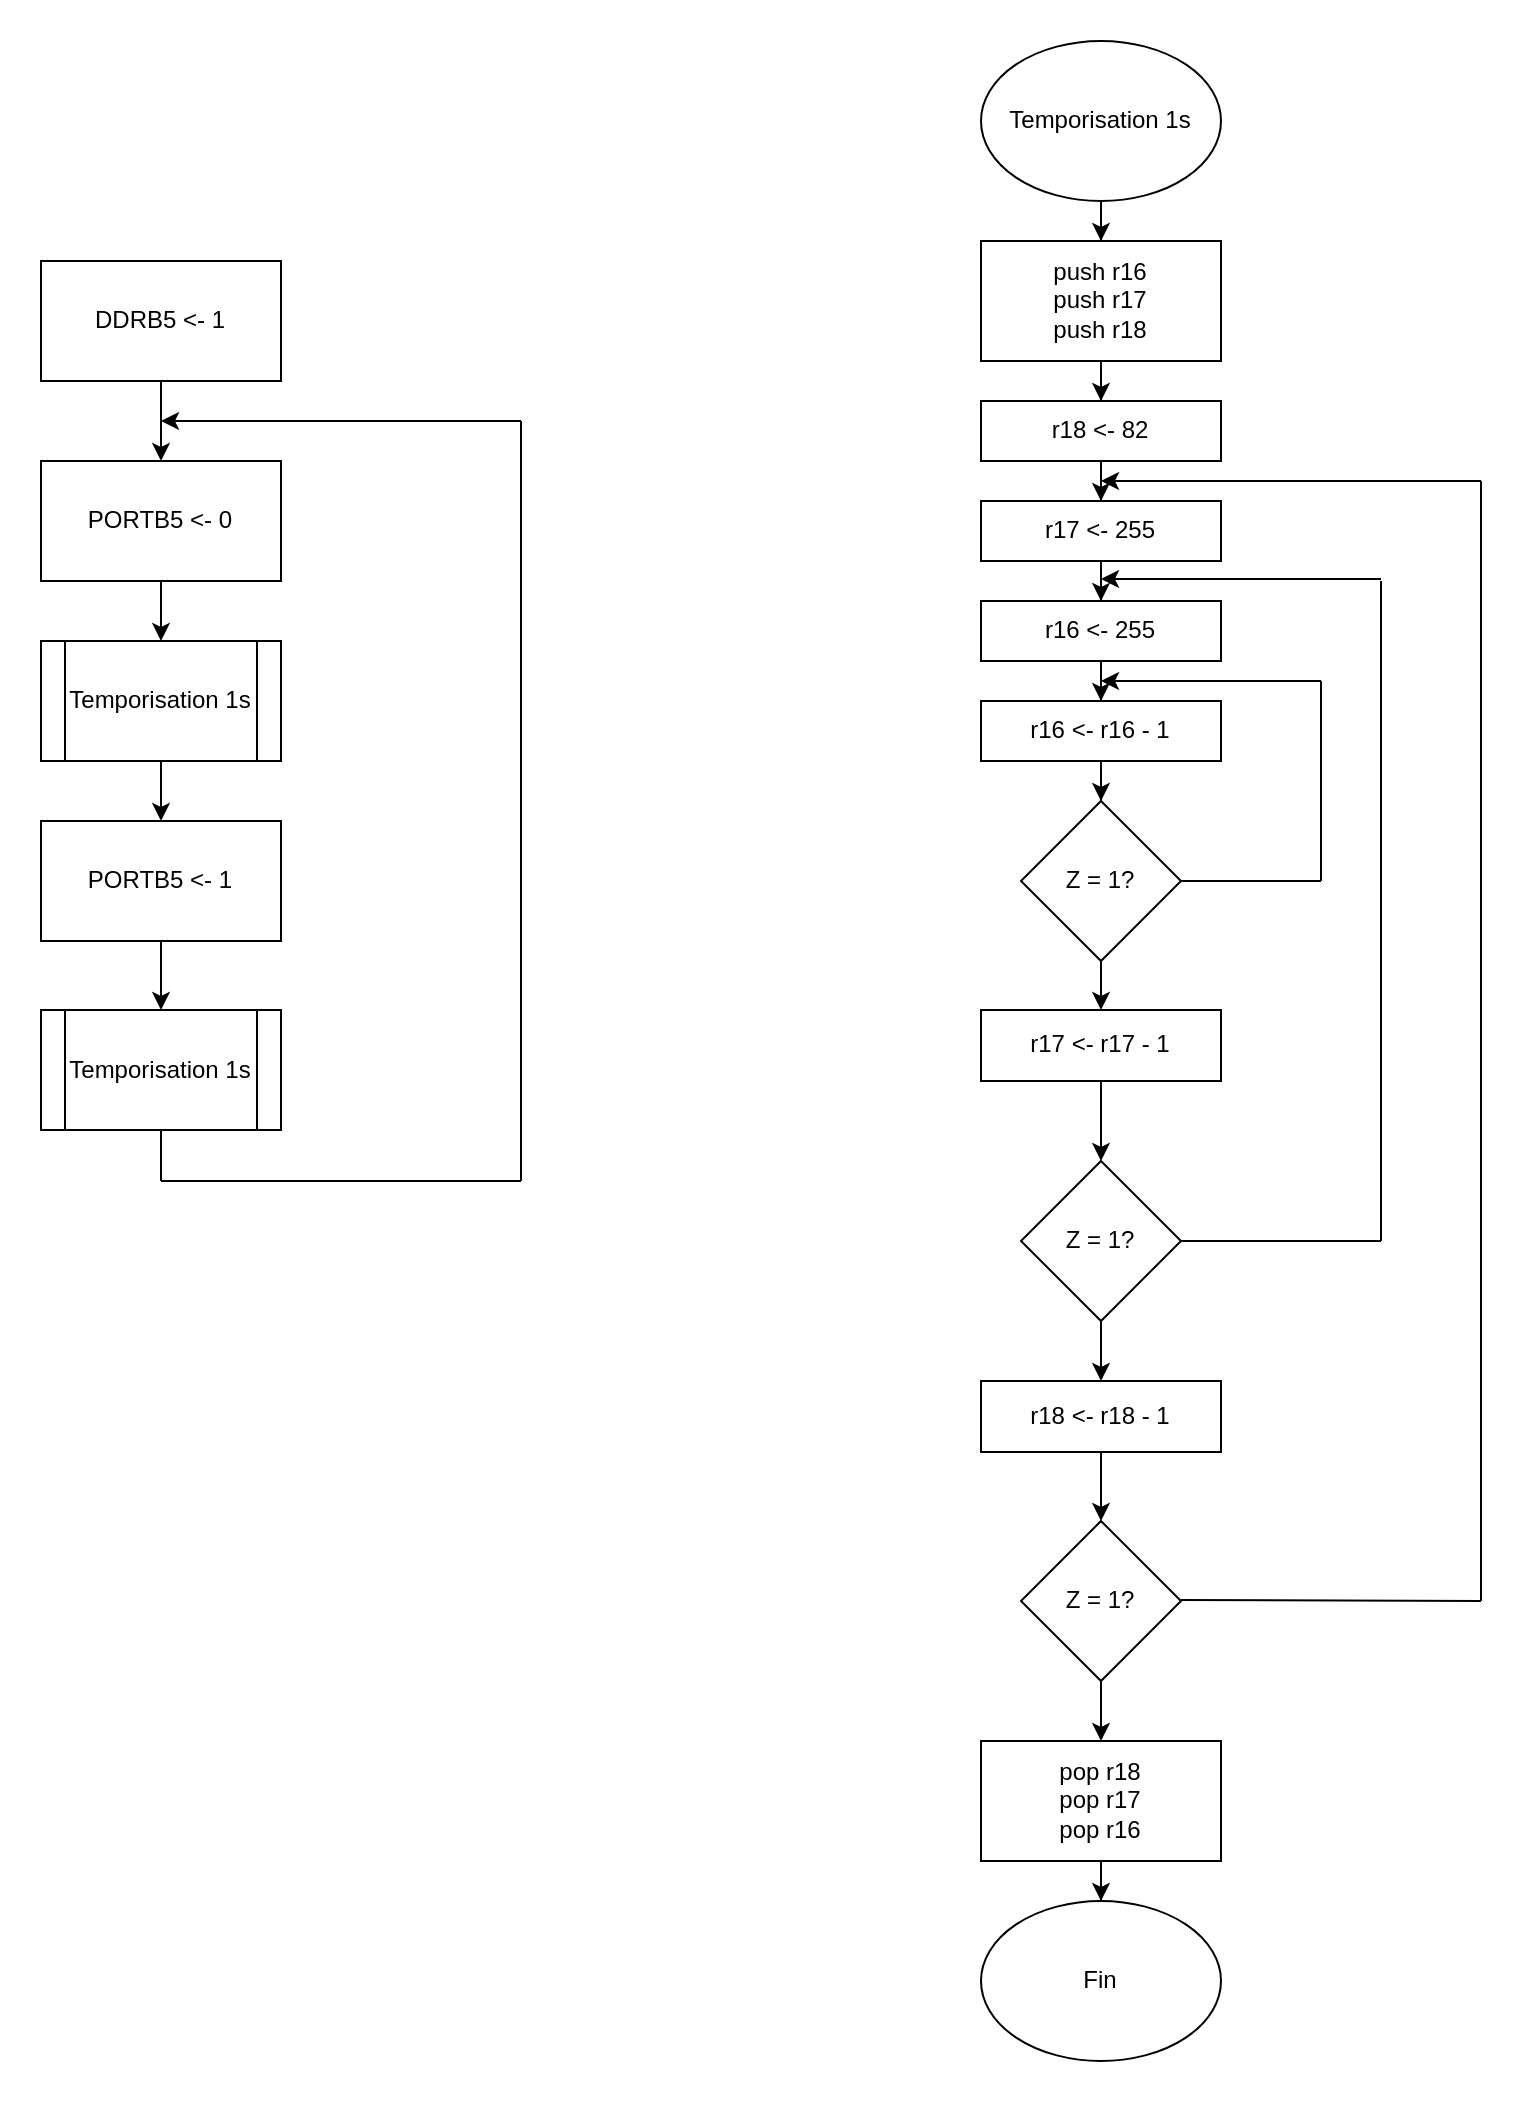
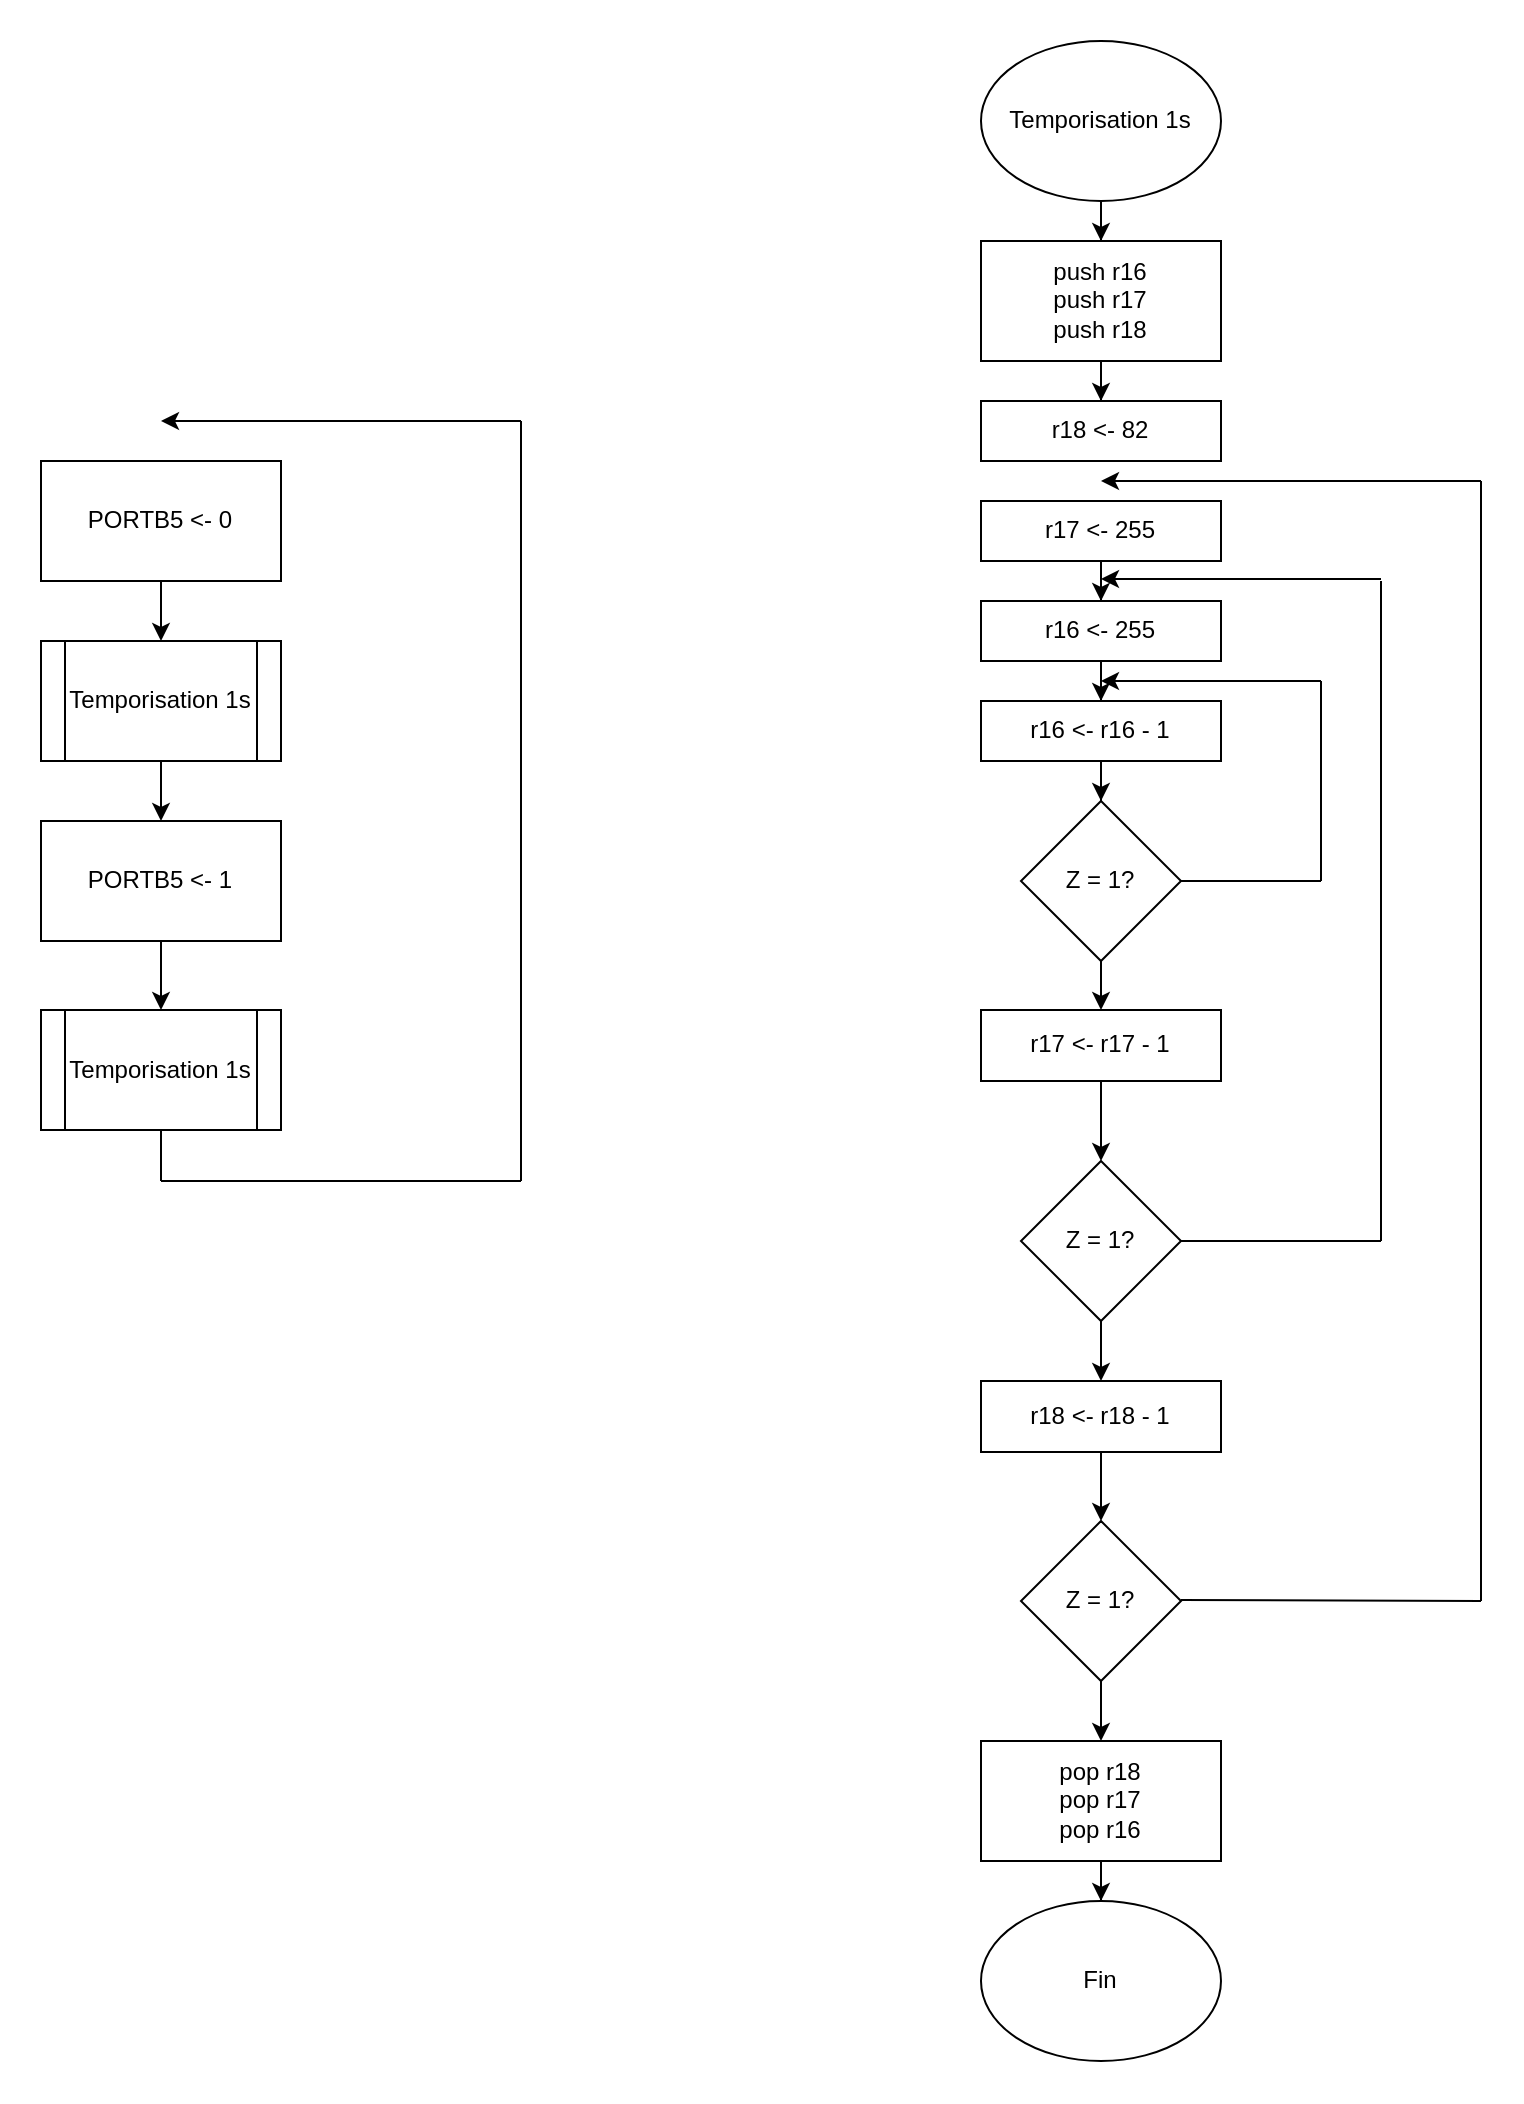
(161, 321) -> none
(161, 414) -> none
(1101, 488) -> none
